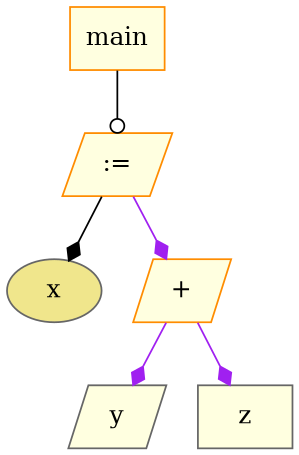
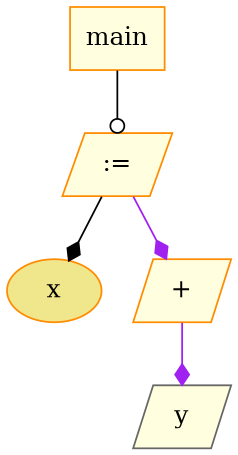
(54, 291) -> (54, 291)
(245, 417) -> none
